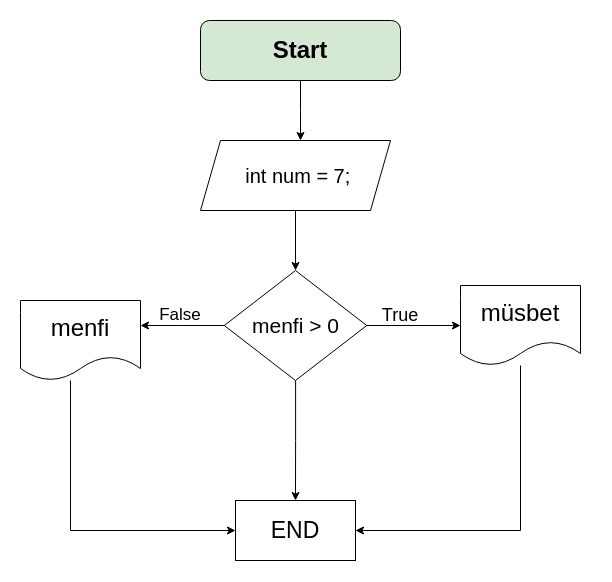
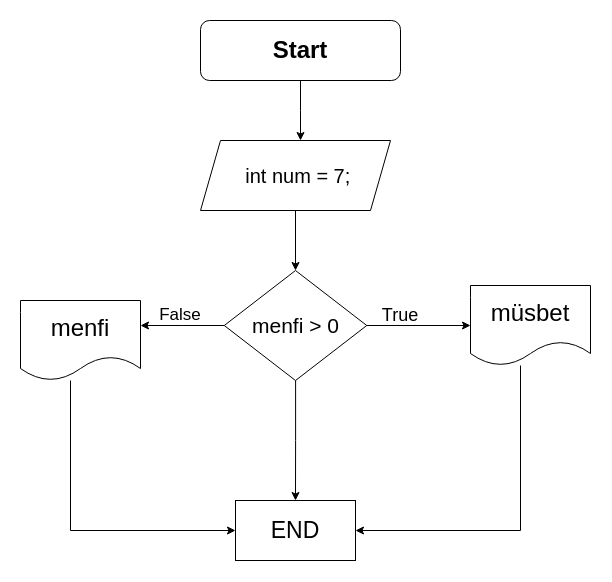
(301, 51) -> (301, 51)
(521, 326) -> (531, 326)
